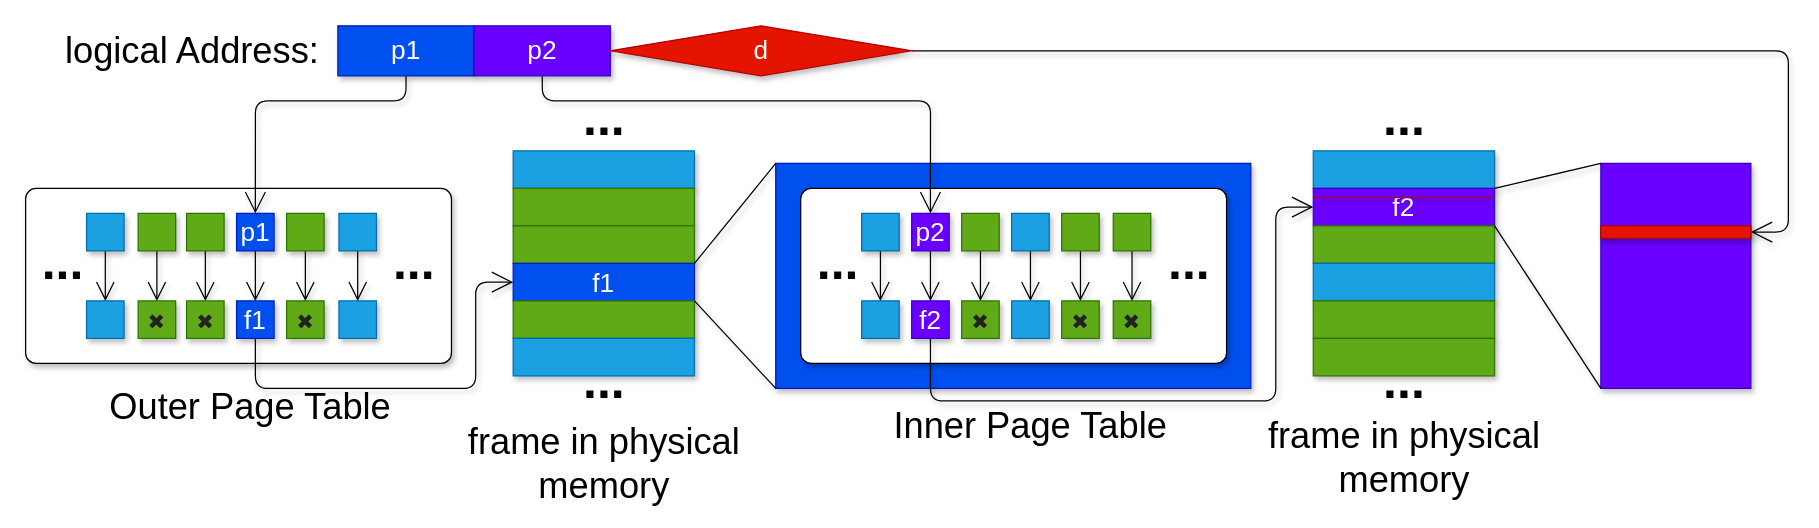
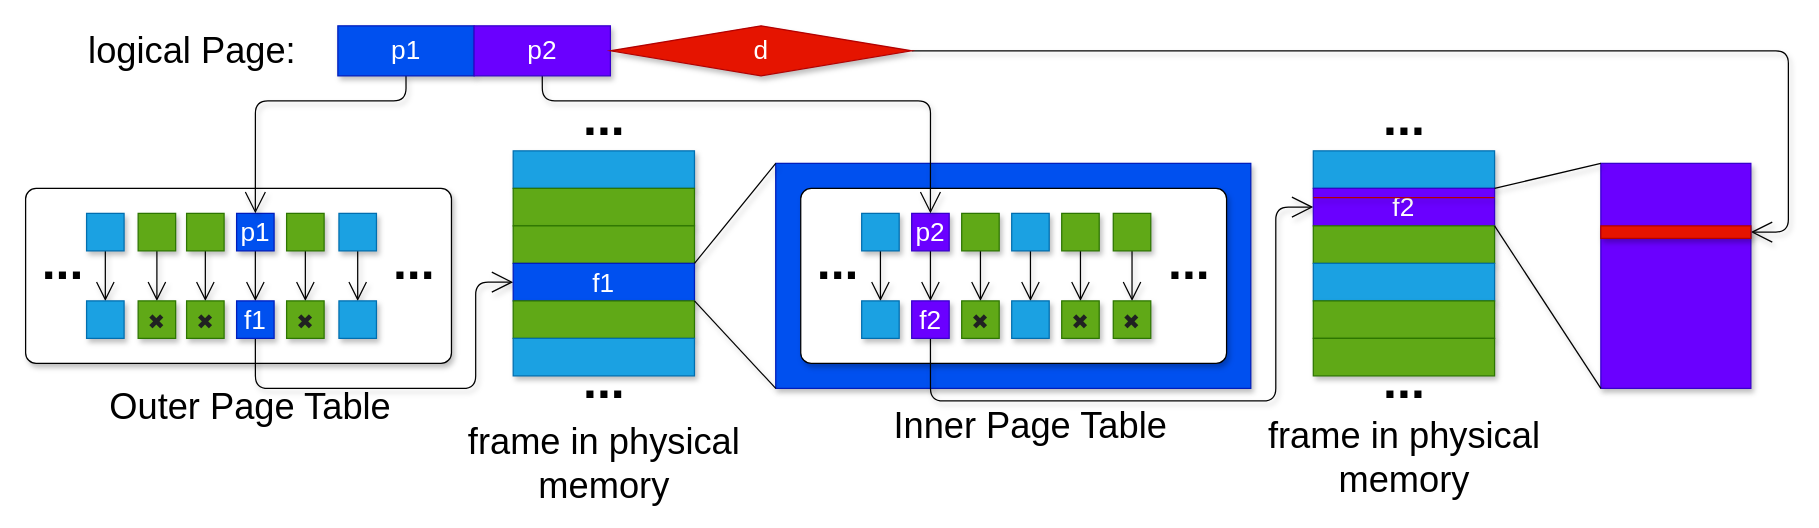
(193, 51) -> (193, 51)
